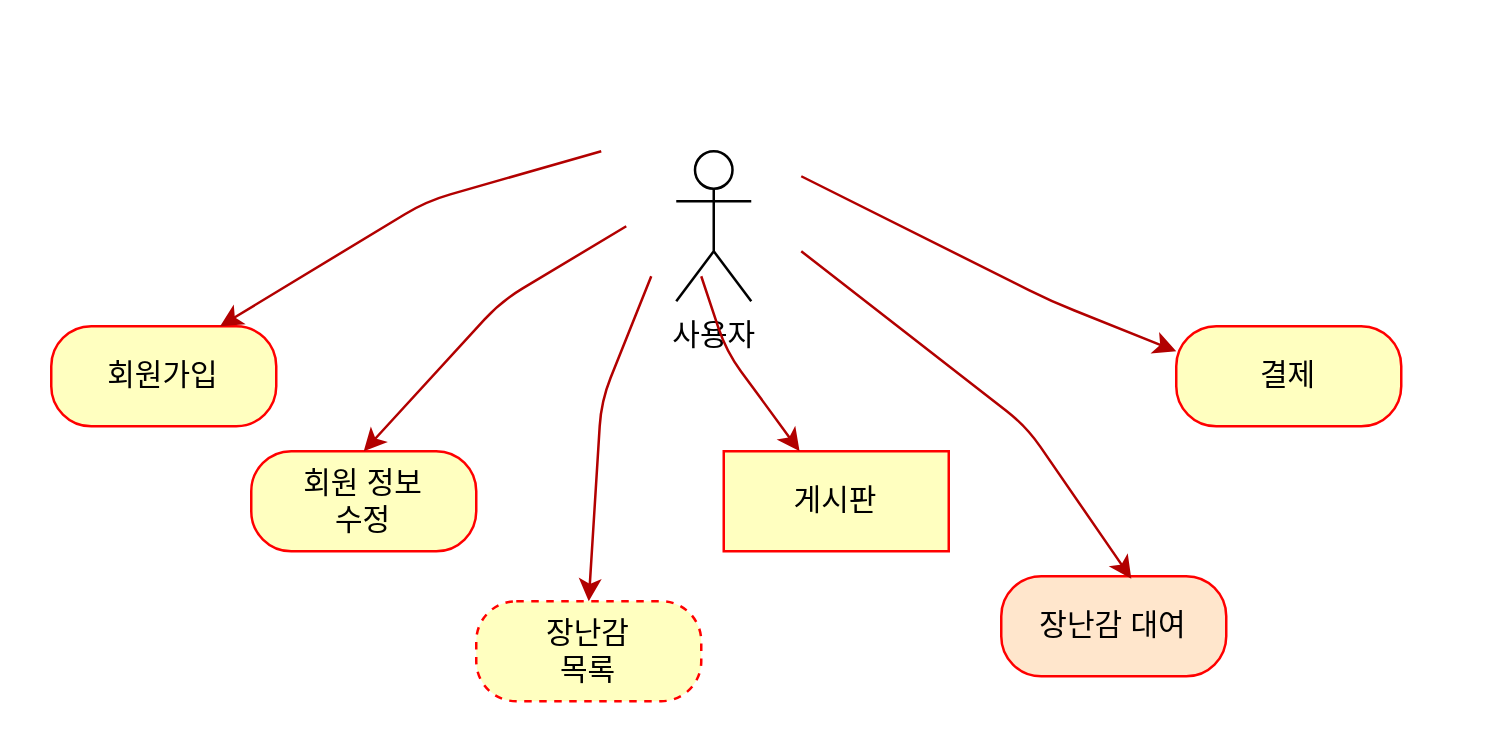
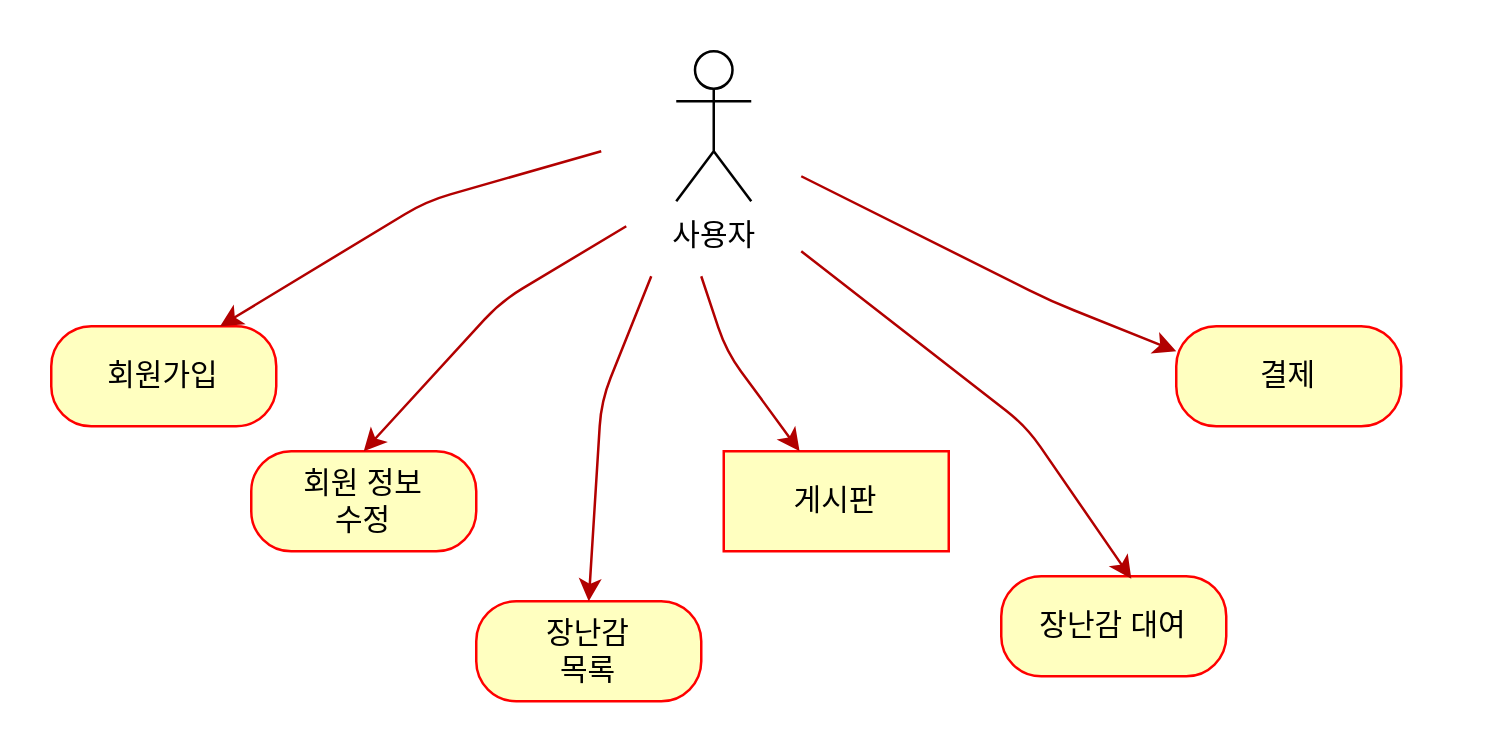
(714, 226) -> (714, 126)
(1114, 626) -> (1114, 626)
(589, 651) -> (589, 651)
